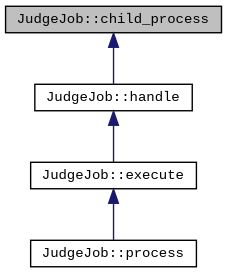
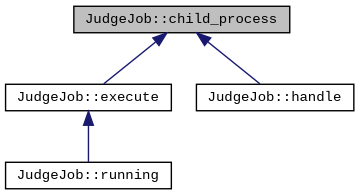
(114, 144) -> (130, 63)
(114, 254) -> (88, 176)
